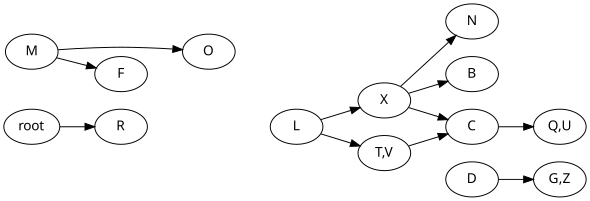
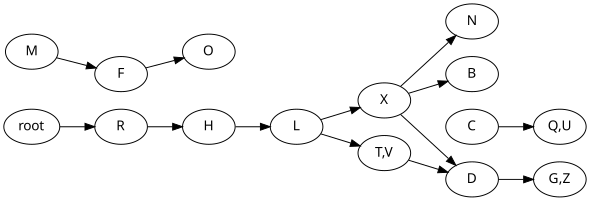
(115, 47) -> (160, 64)
(424, 112) -> (425, 137)
none -> (209, 127)
(424, 141) -> (424, 165)
